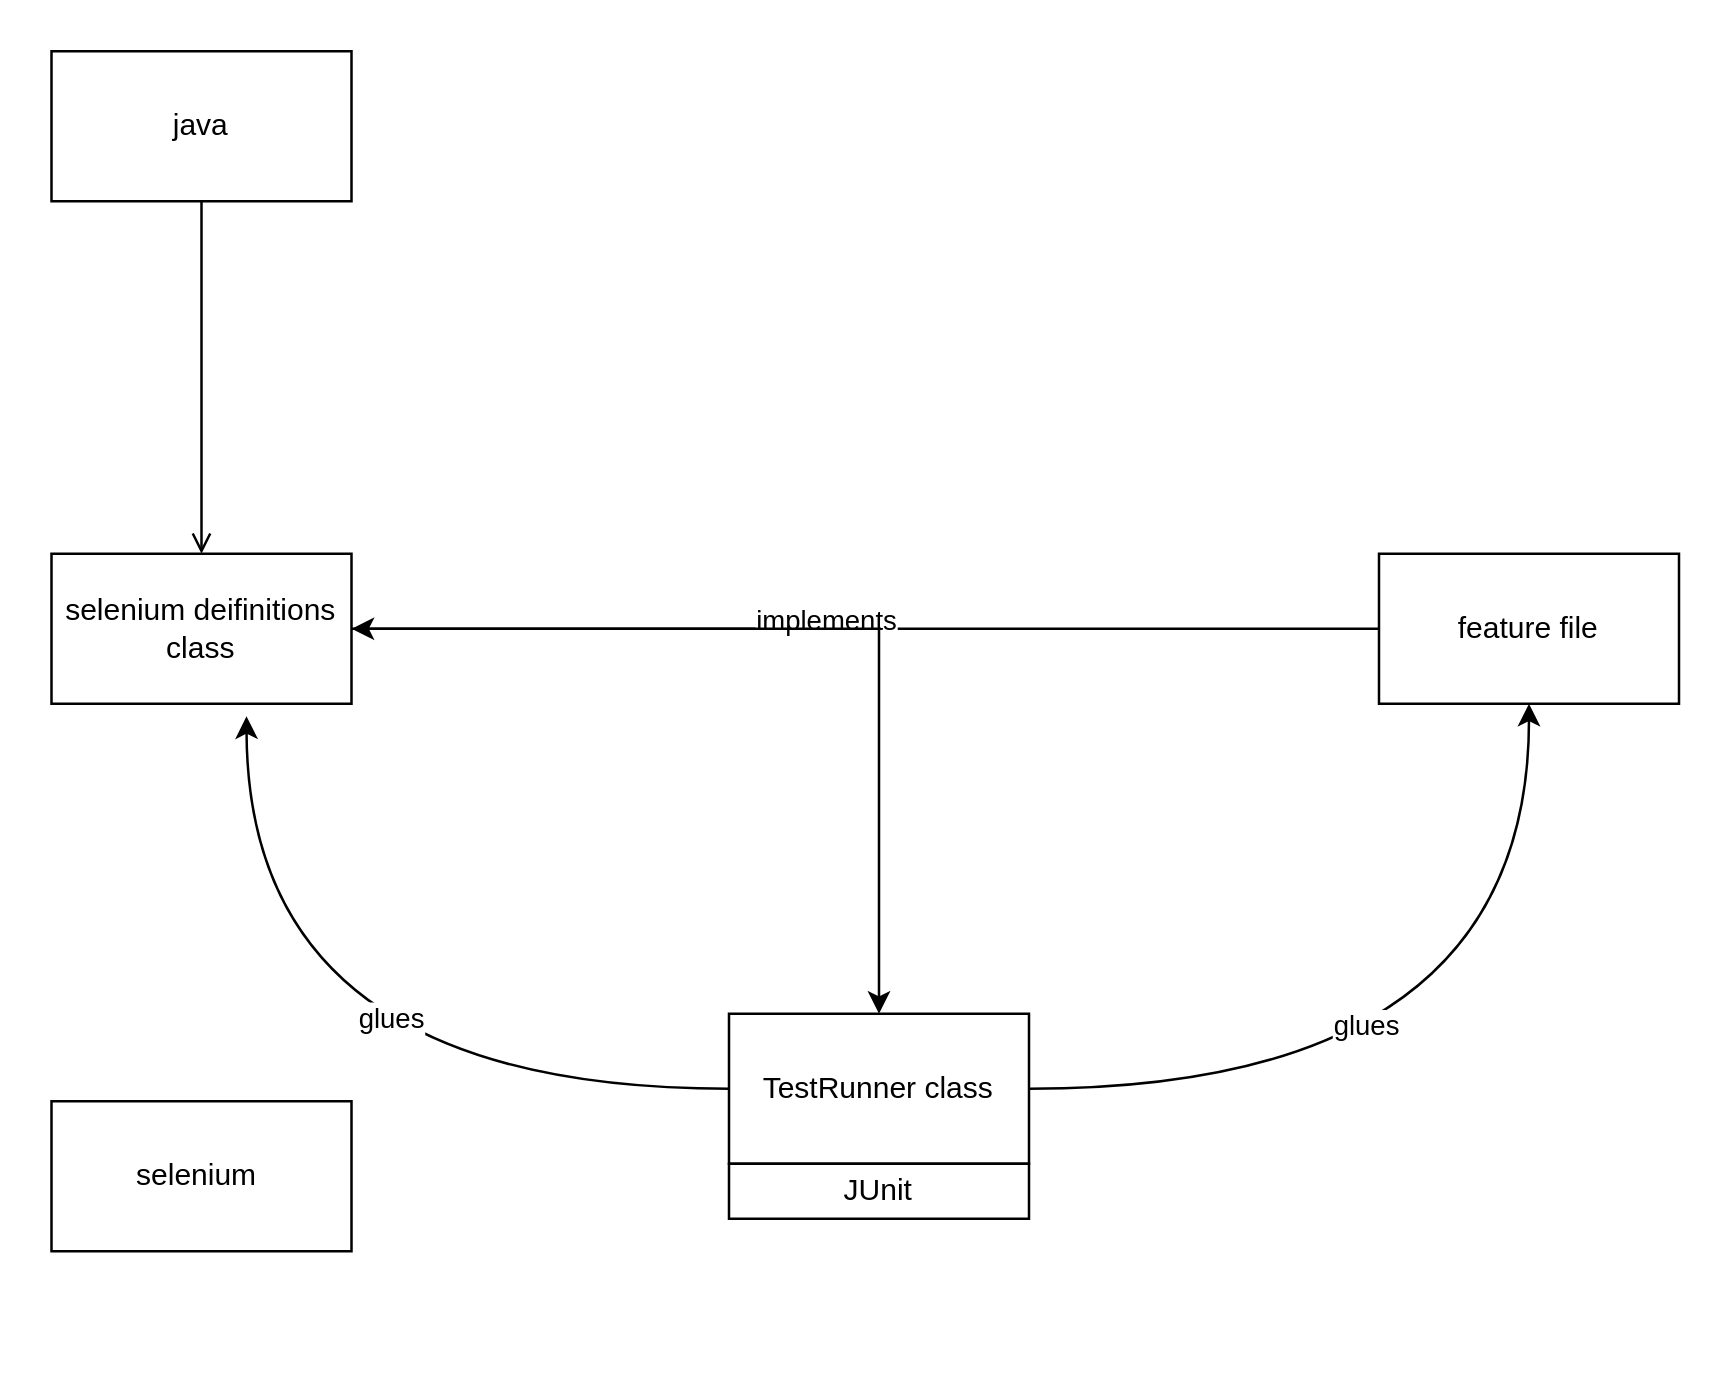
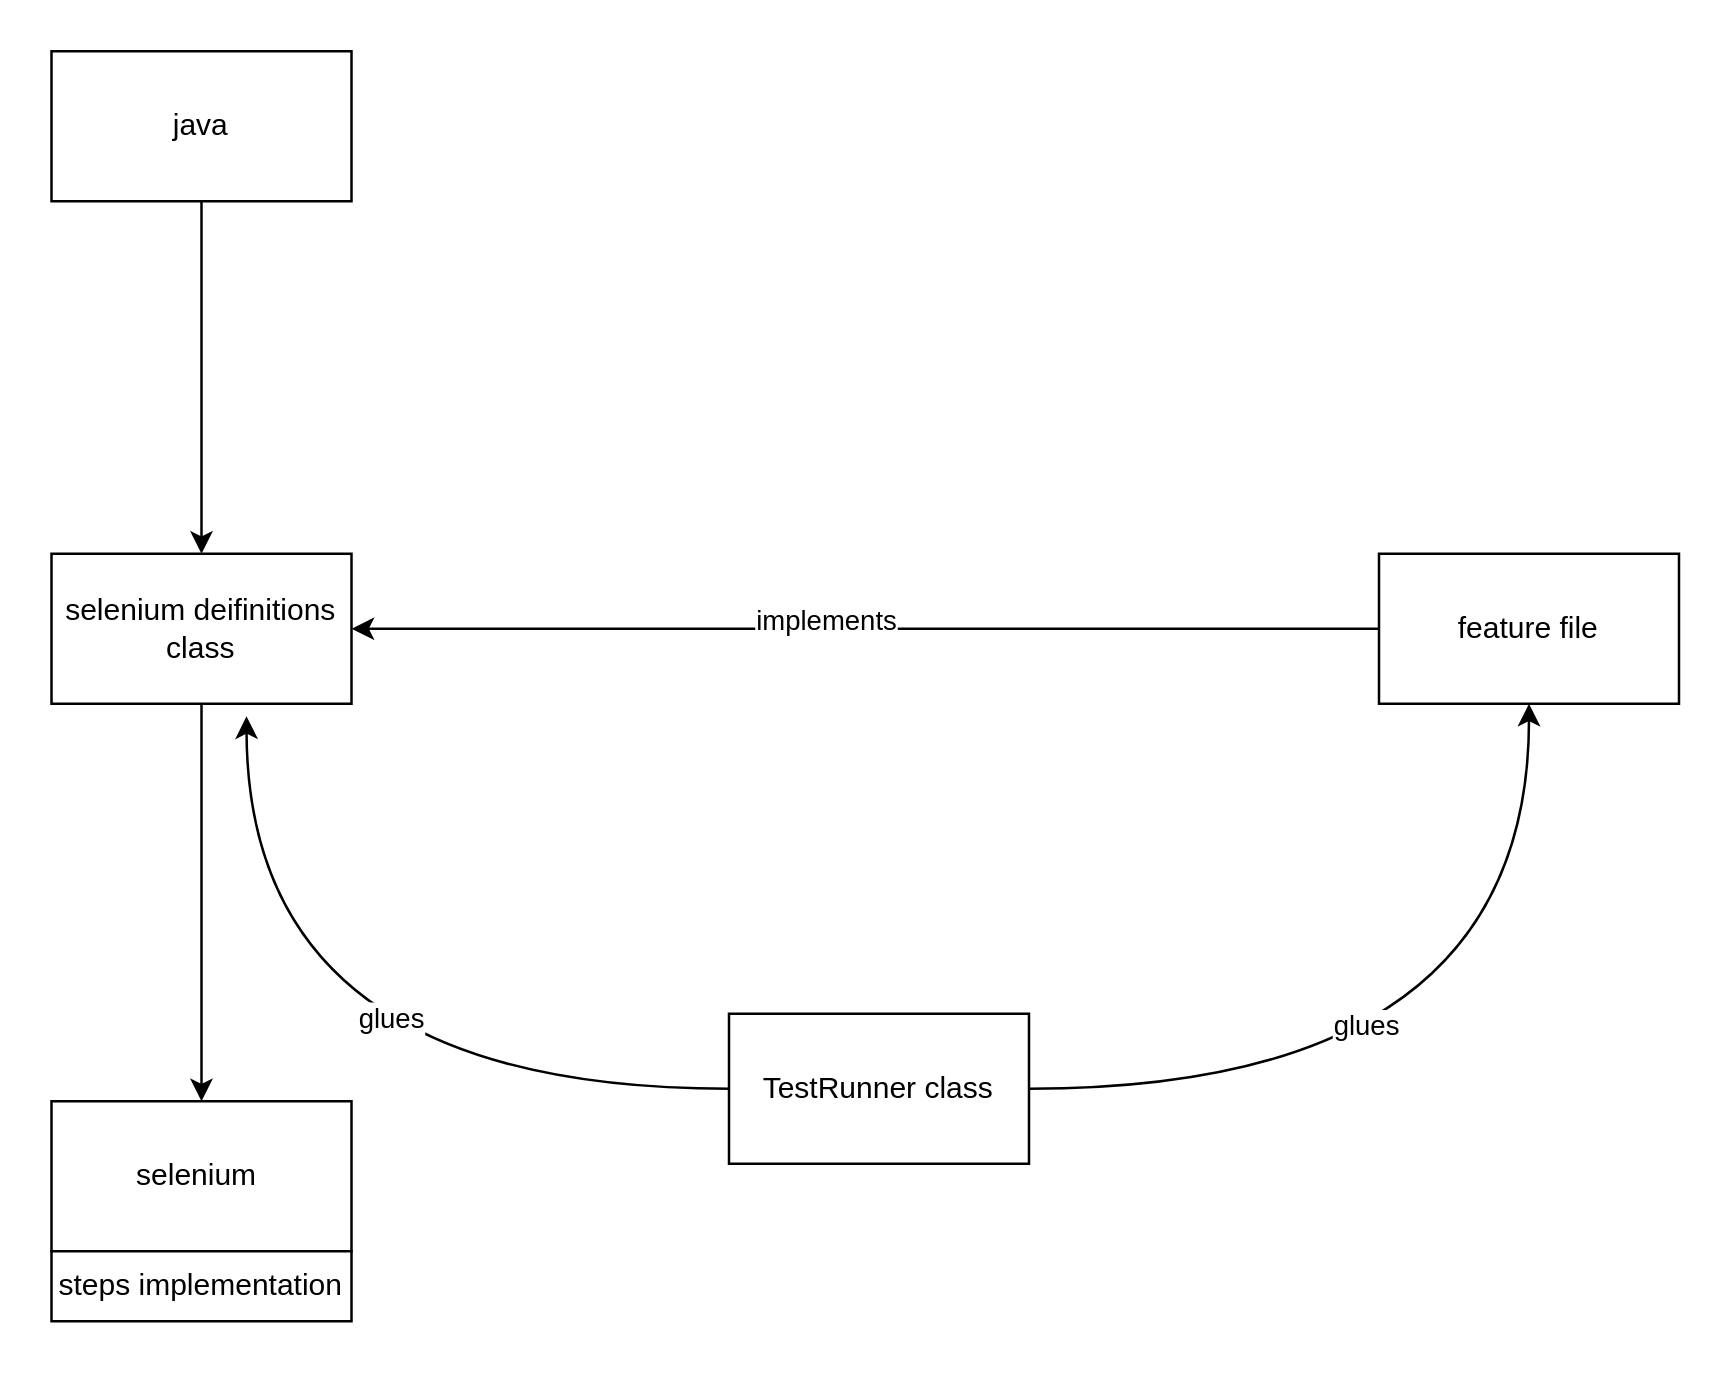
(201, 539) -> (201, 535)
(879, 815) -> (201, 894)
(879, 1191) -> none
none -> (201, 1286)
